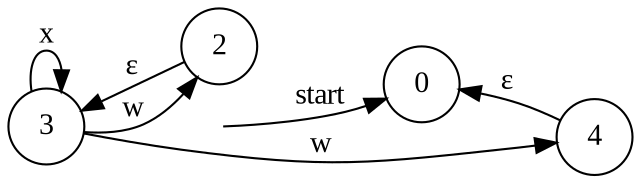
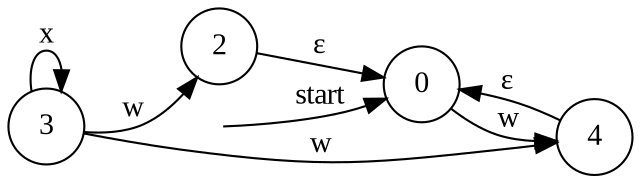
(143, 82) -> (310, 63)
none -> (490, 132)
